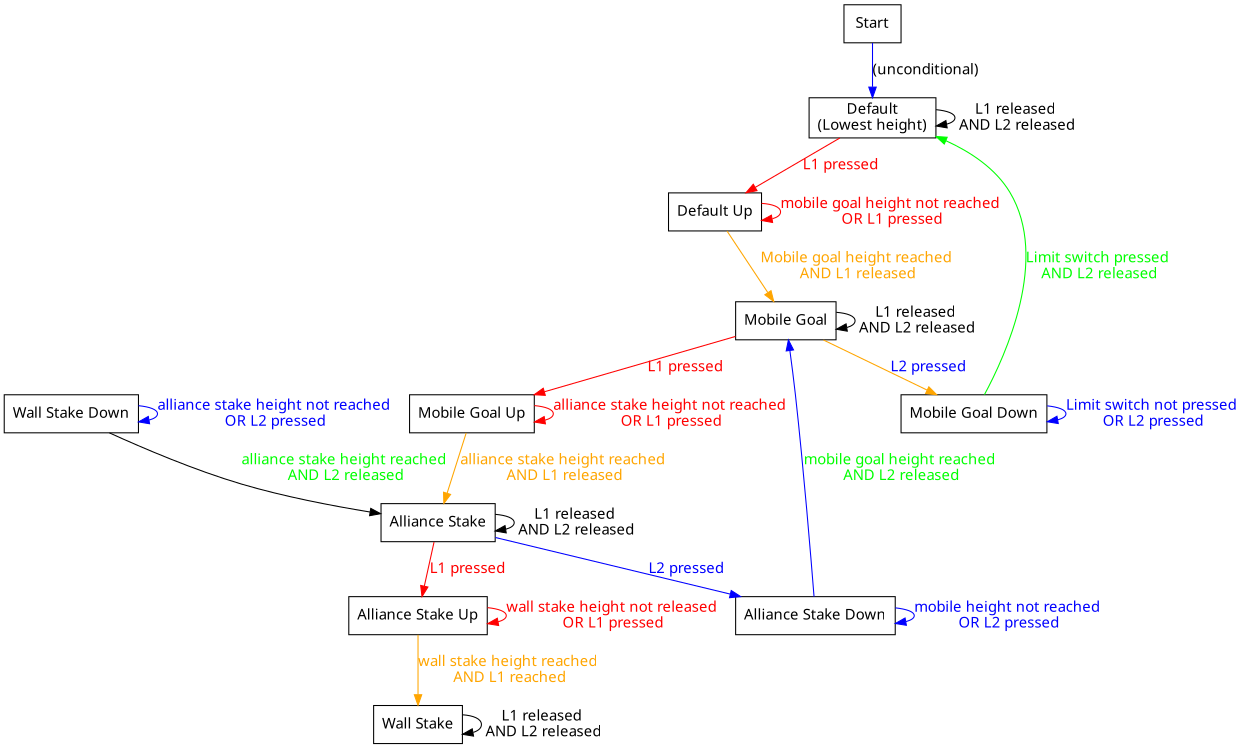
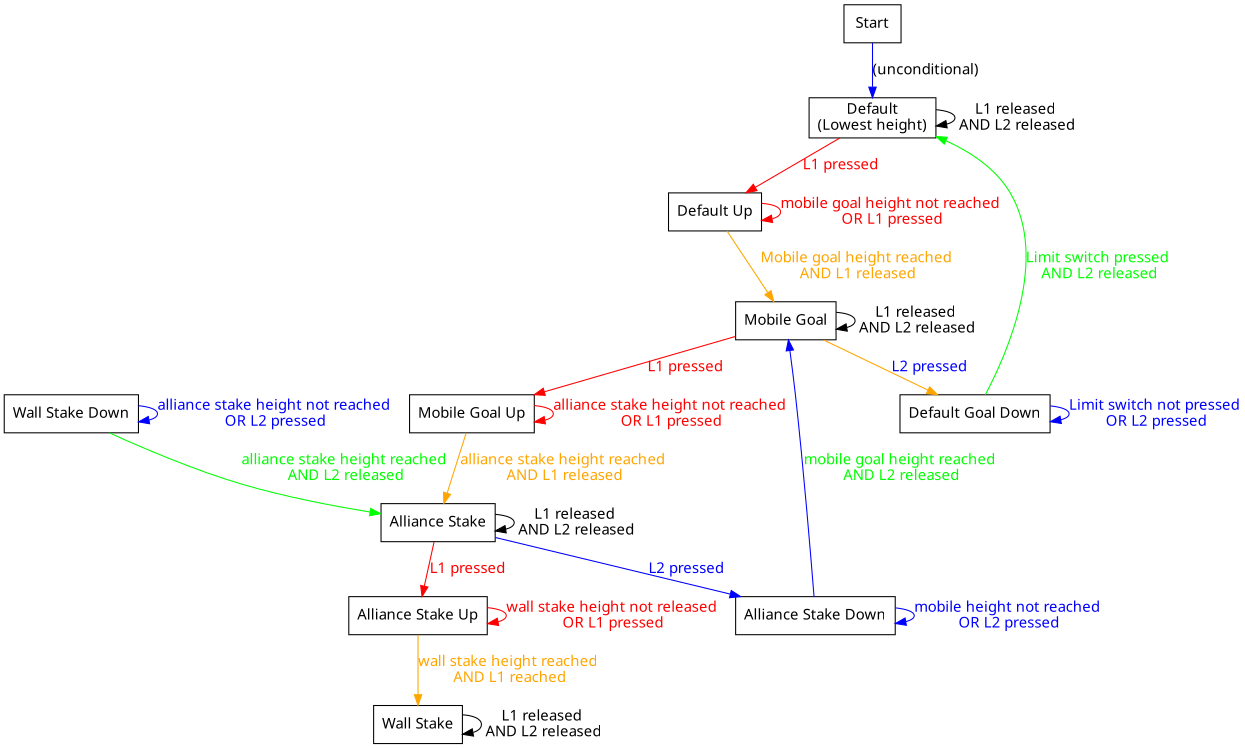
(974, 414) -> (975, 414)
(237, 483) -> (237, 483)
